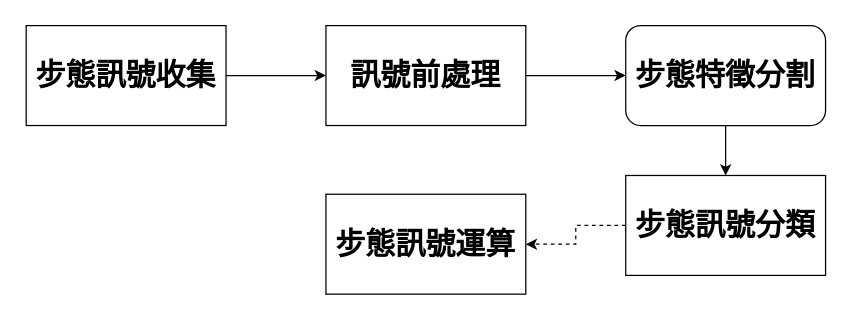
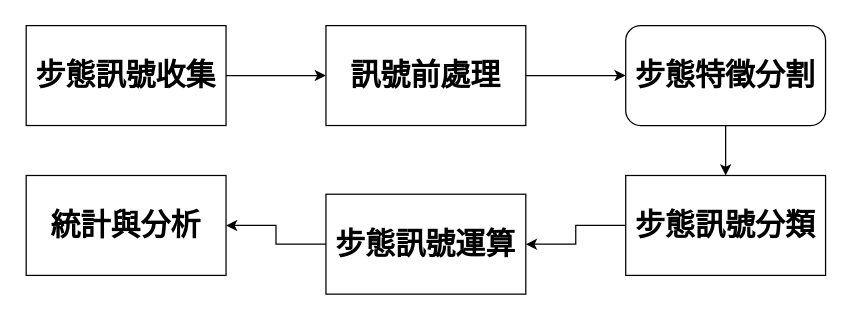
none -> (126, 226)
(576, 232) -> (576, 232)
none -> (276, 239)
